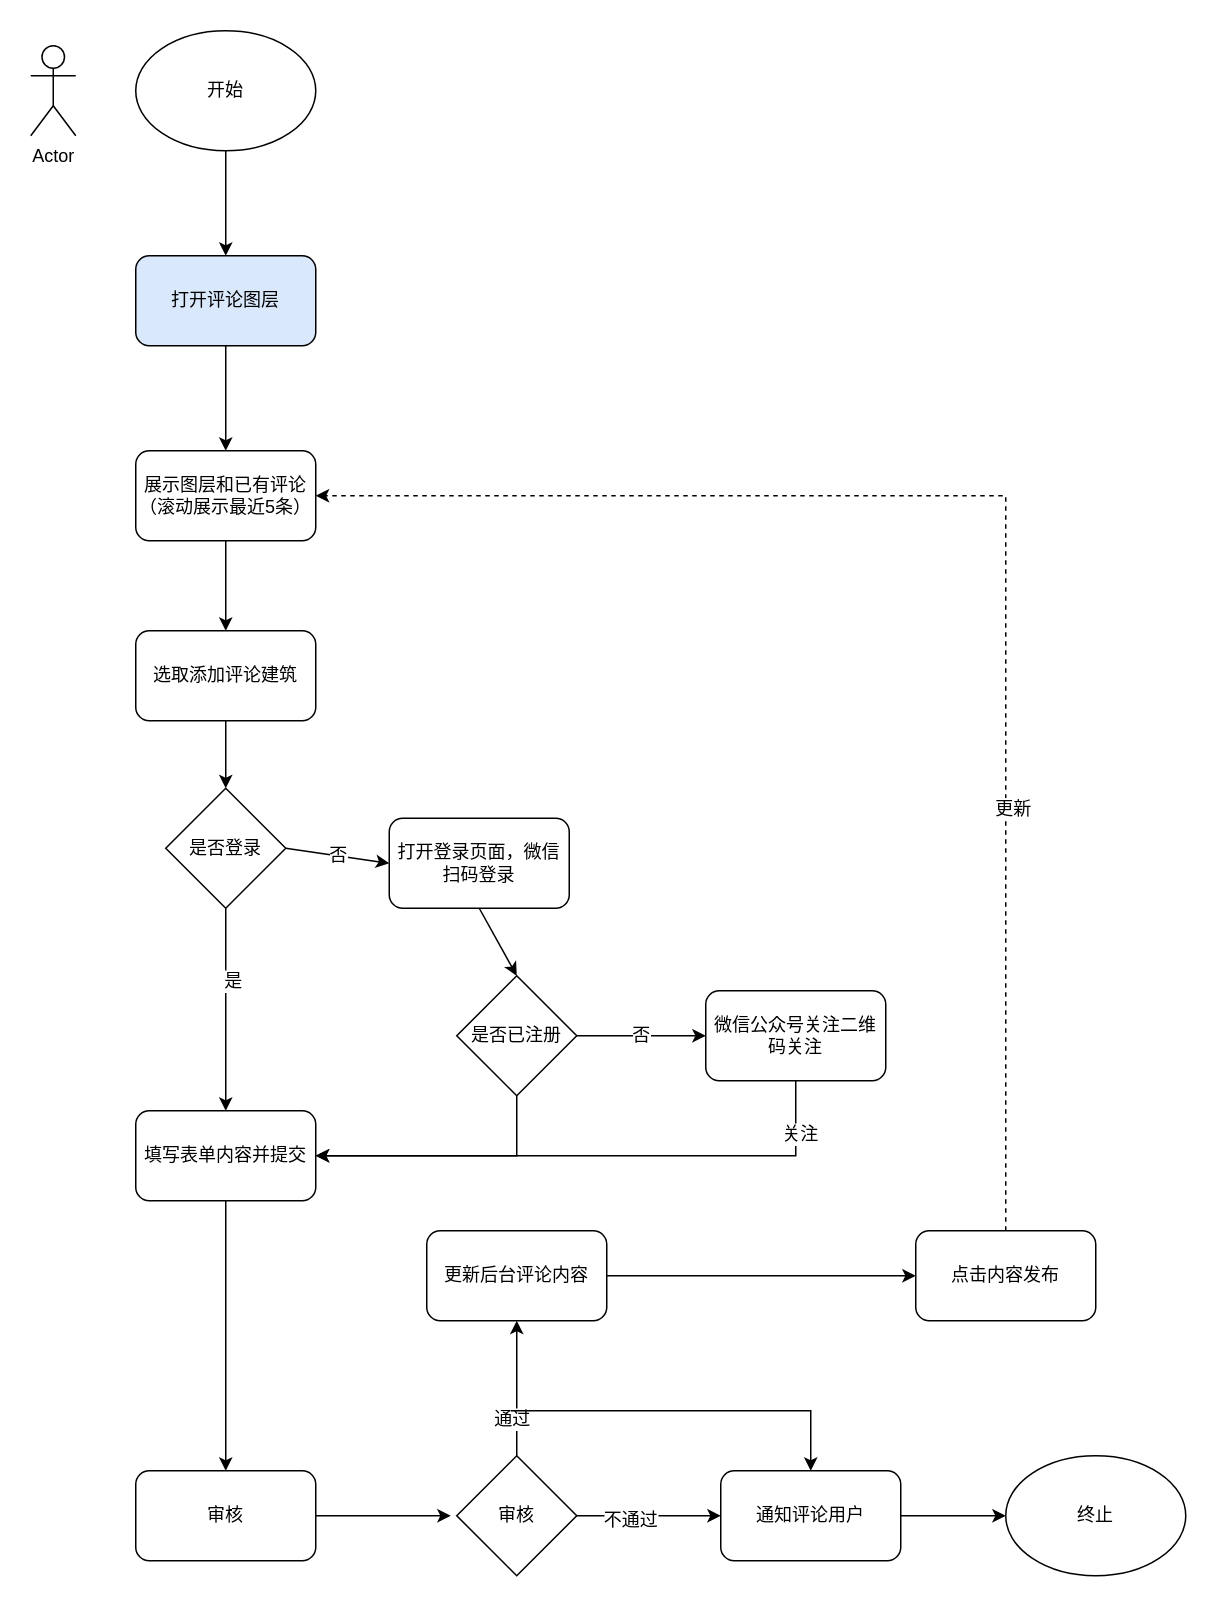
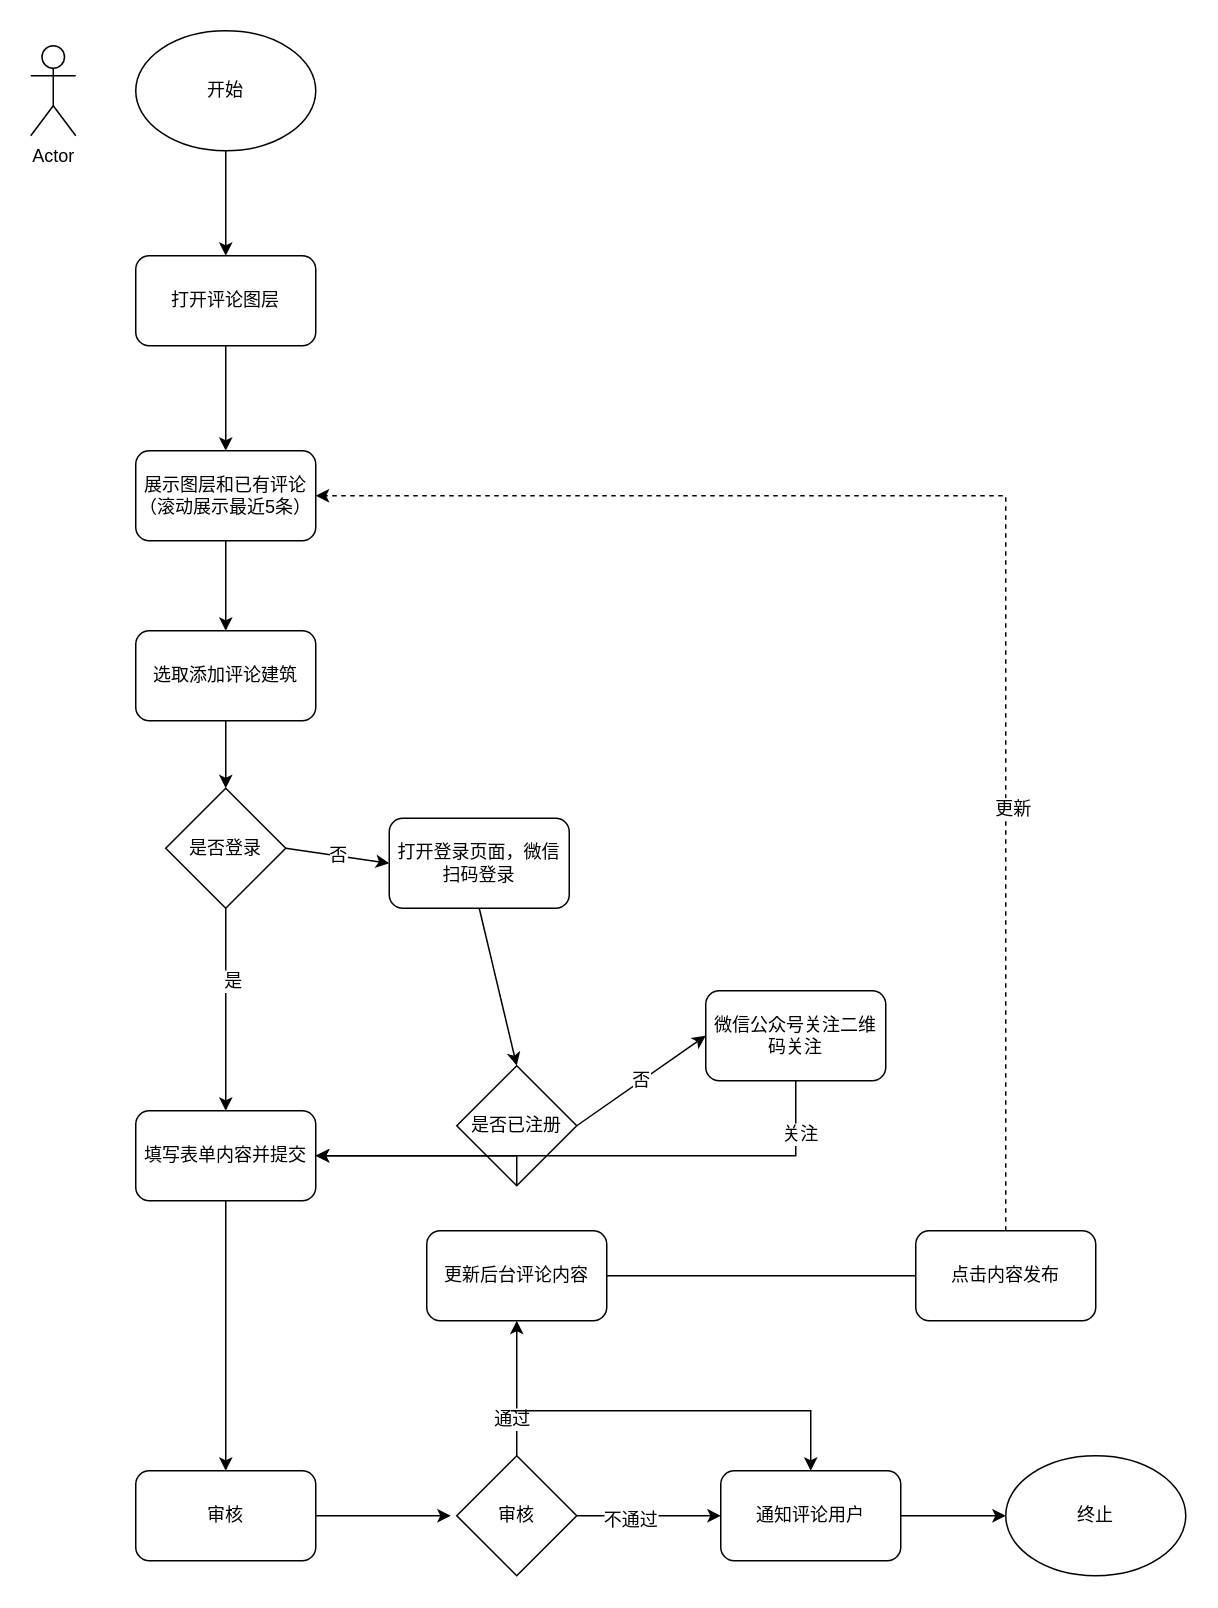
(226, 301) -> (226, 301)
(517, 1036) -> (517, 1126)
(904, 1276) -> (908, 1276)
